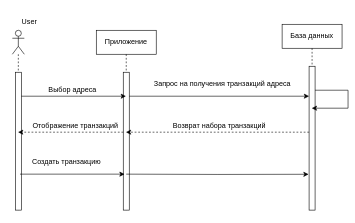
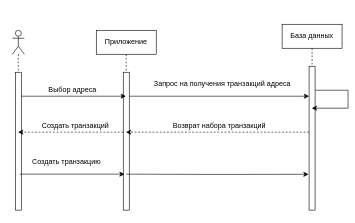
(42, 21) -> none
(76, 126) -> (76, 126)
